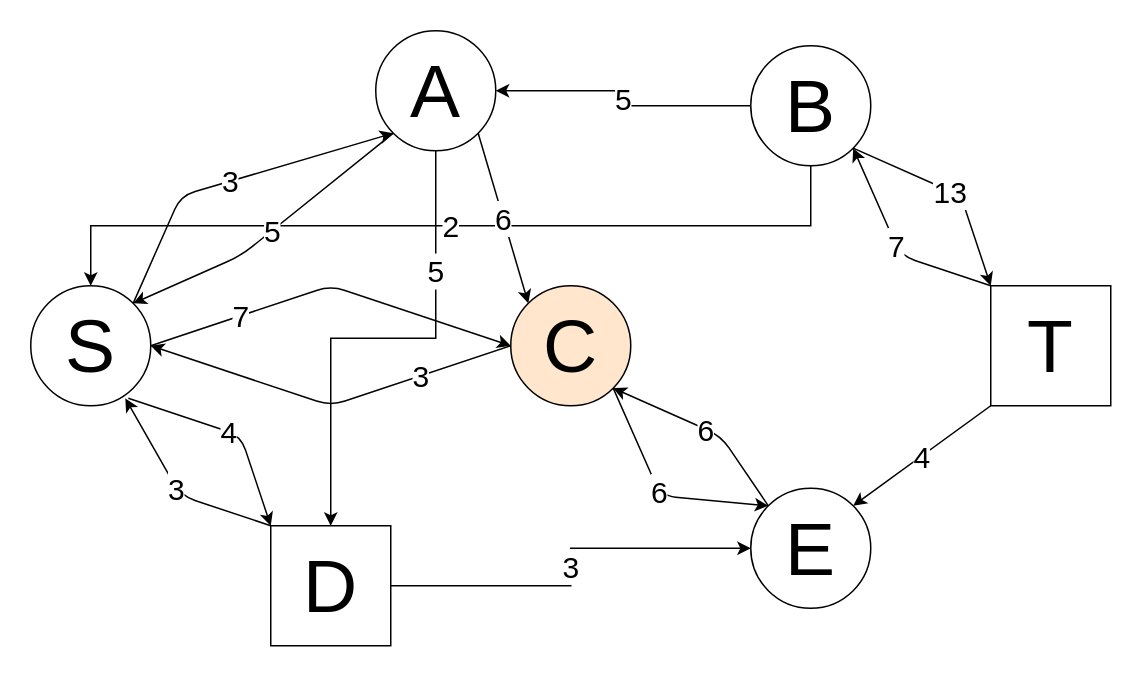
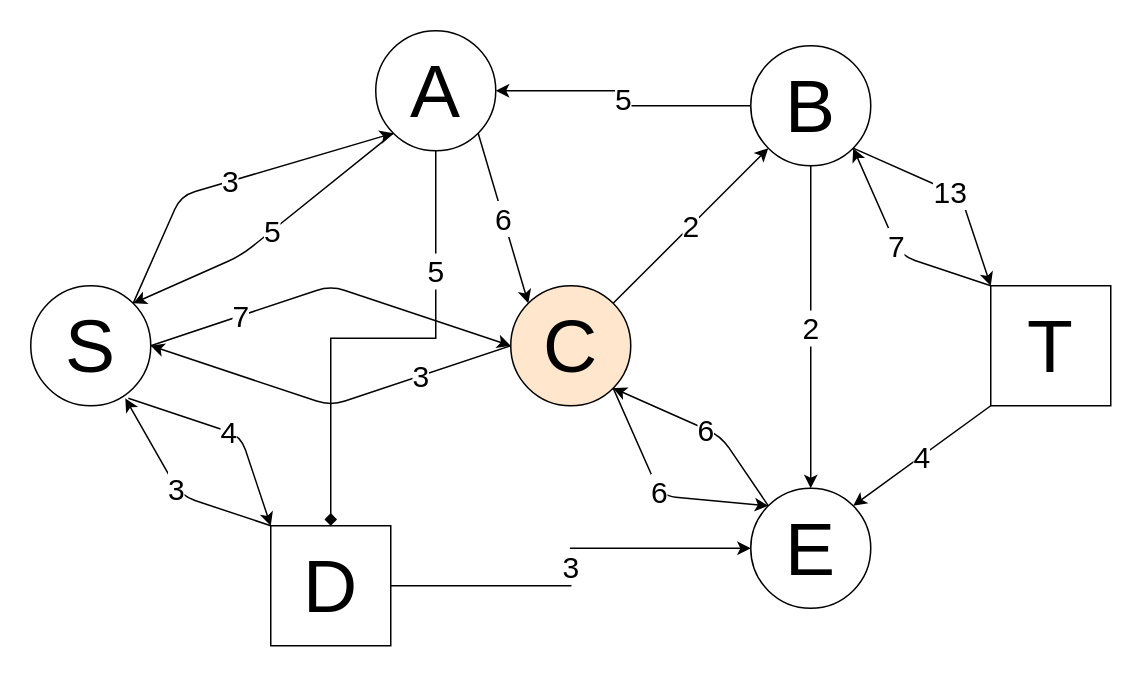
(662, 226) -> (811, 350)
none -> (687, 229)
(331, 514) -> (331, 513)
